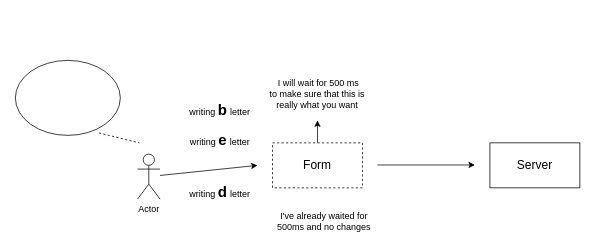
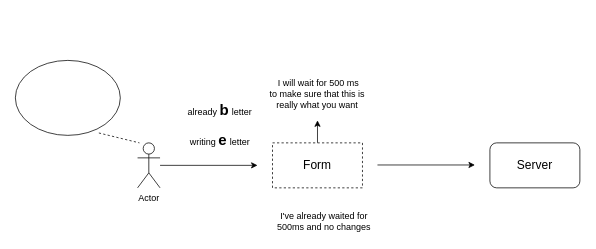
(220, 109) -> (220, 109)
(535, 165) -> (535, 165)
(149, 177) -> (149, 165)
(220, 192) -> none
